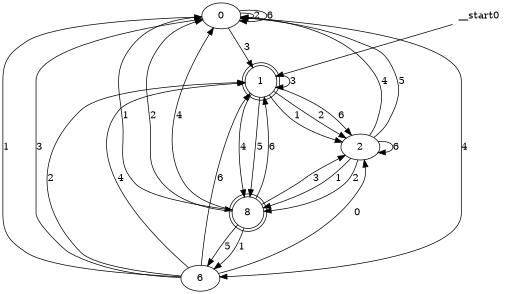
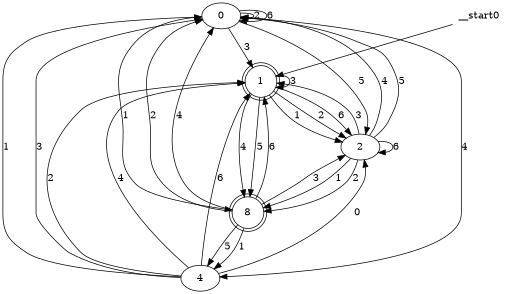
none -> (318, 59)
none -> (330, 98)
(200, 278) -> (200, 278)
